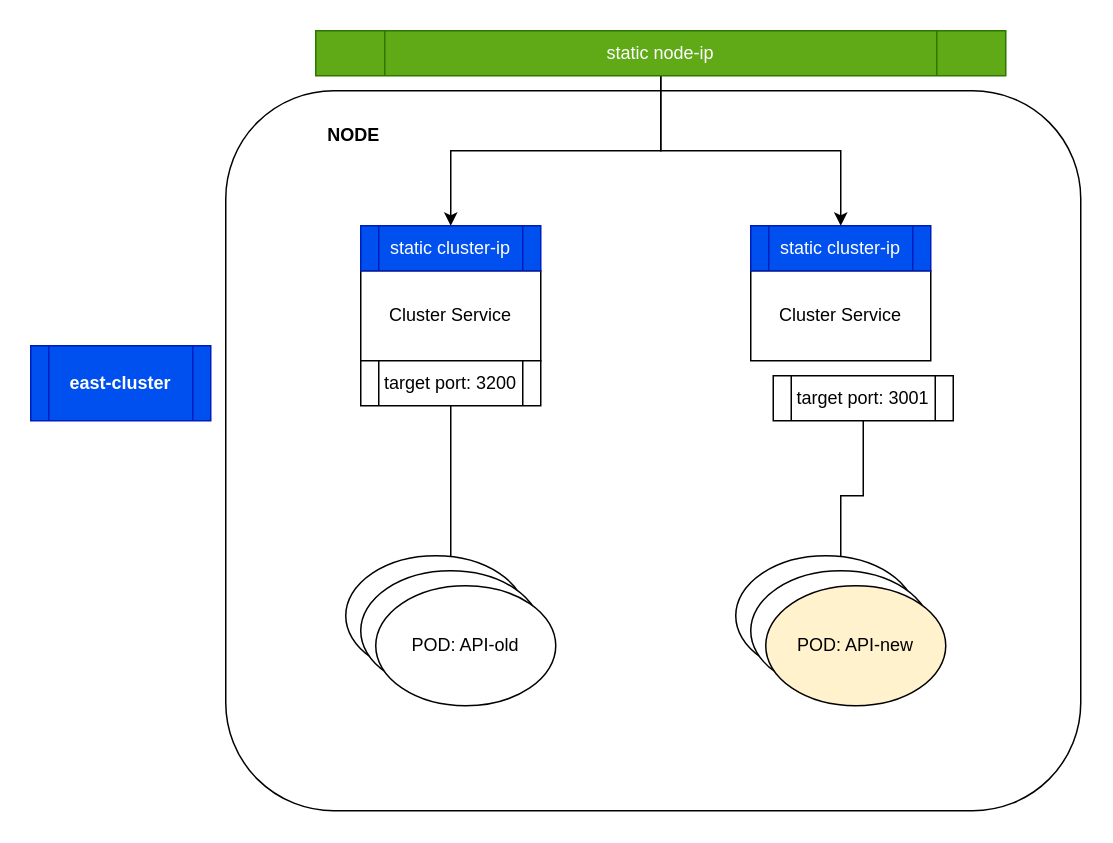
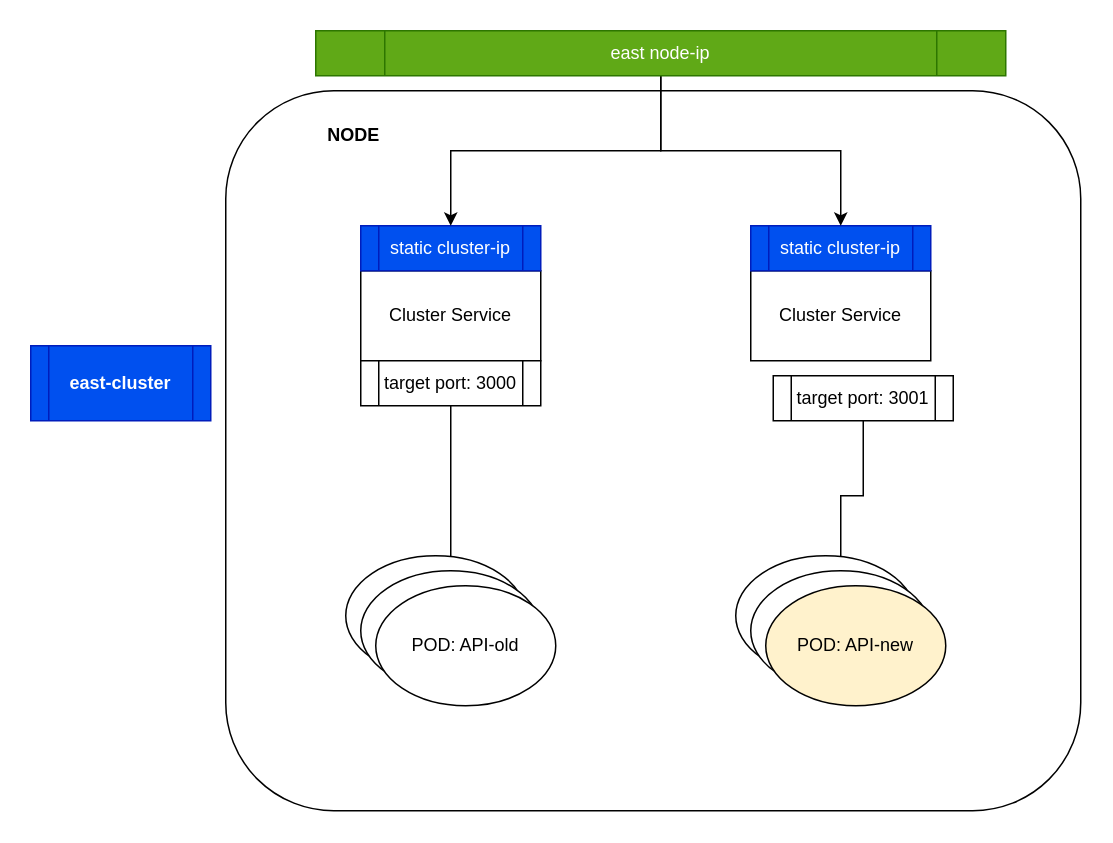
(661, 53) -> (661, 53)
(451, 383) -> (451, 383)
